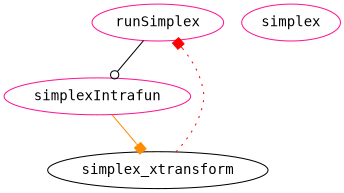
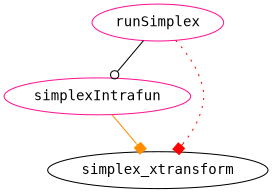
(291, 23) -> none
(203, 101) -> (203, 91)
